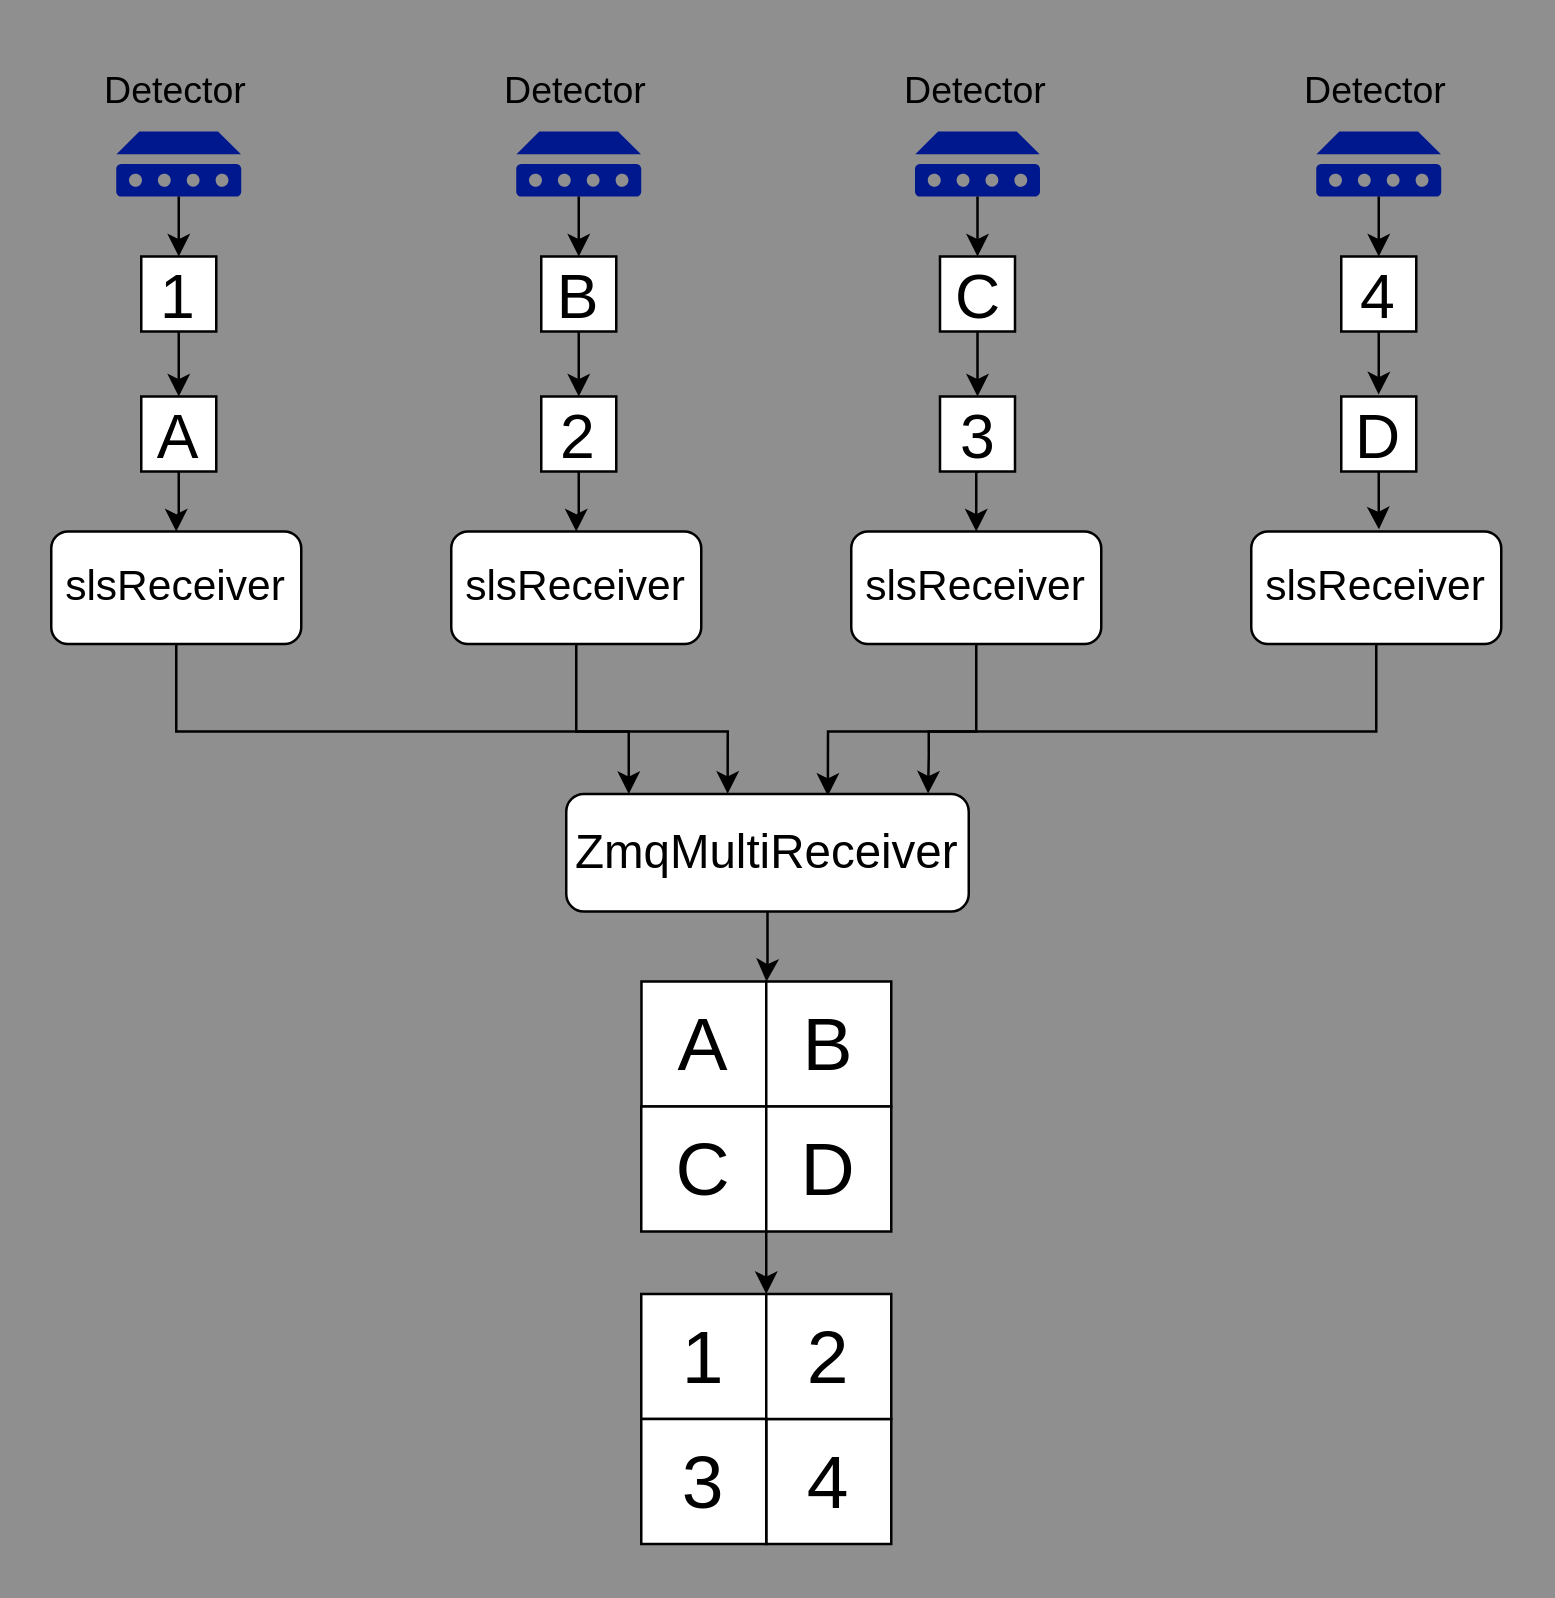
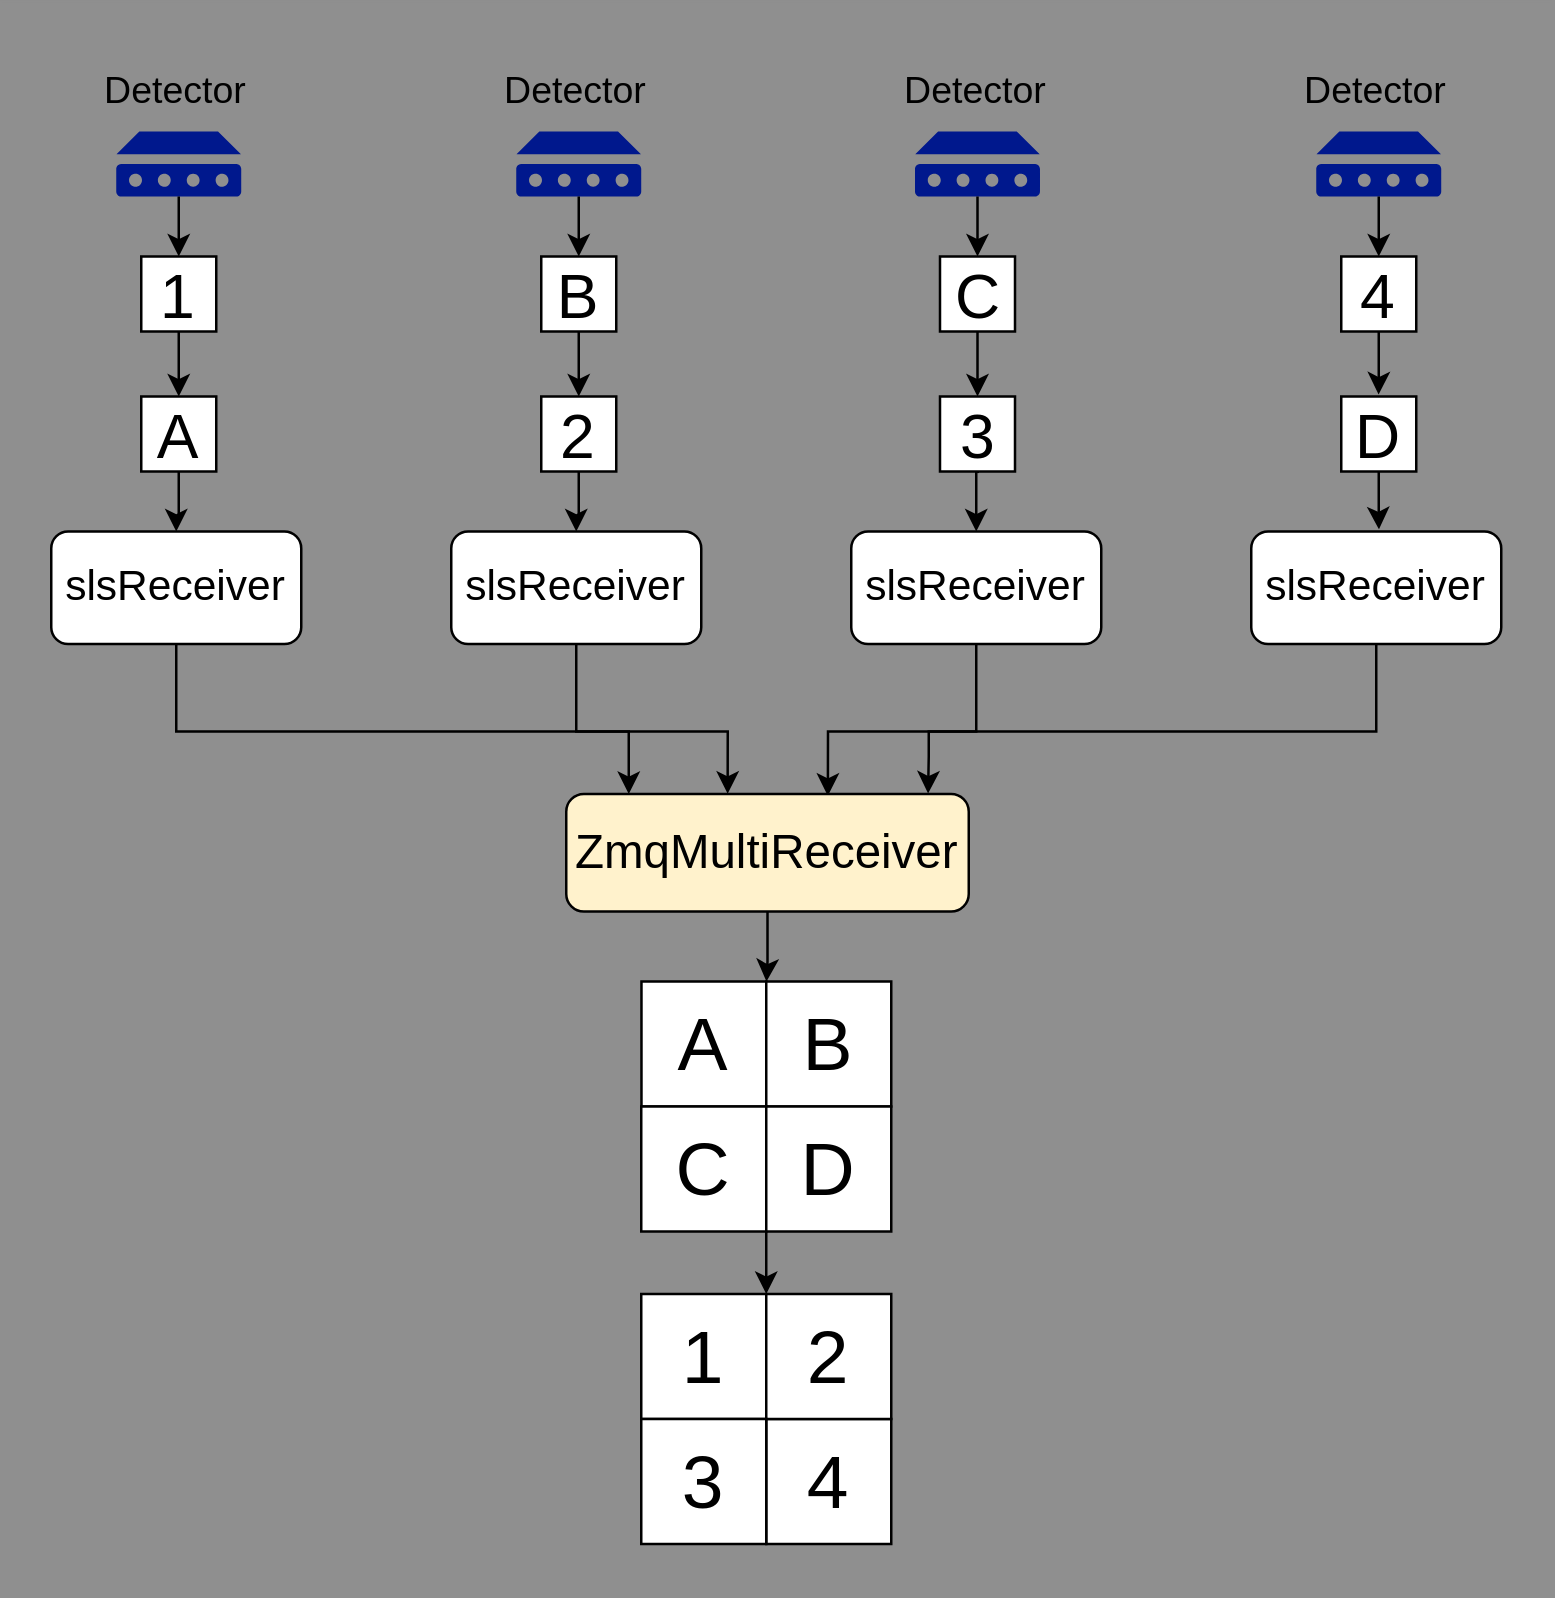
(768, 853) -> (768, 853)
